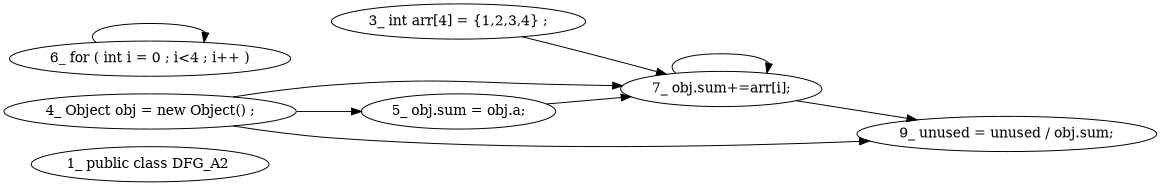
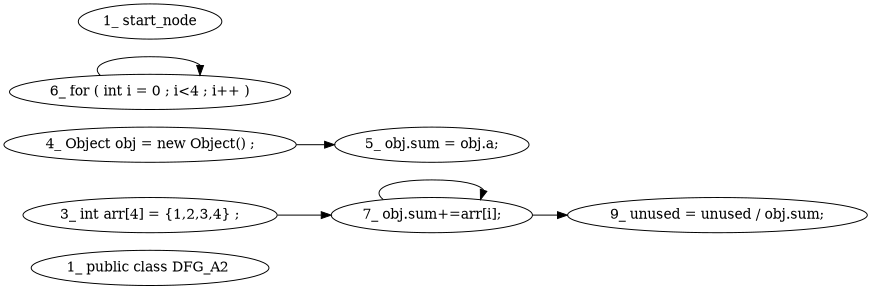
none -> (150, 22)
(422, 81) -> none
(584, 101) -> none
(546, 146) -> none
